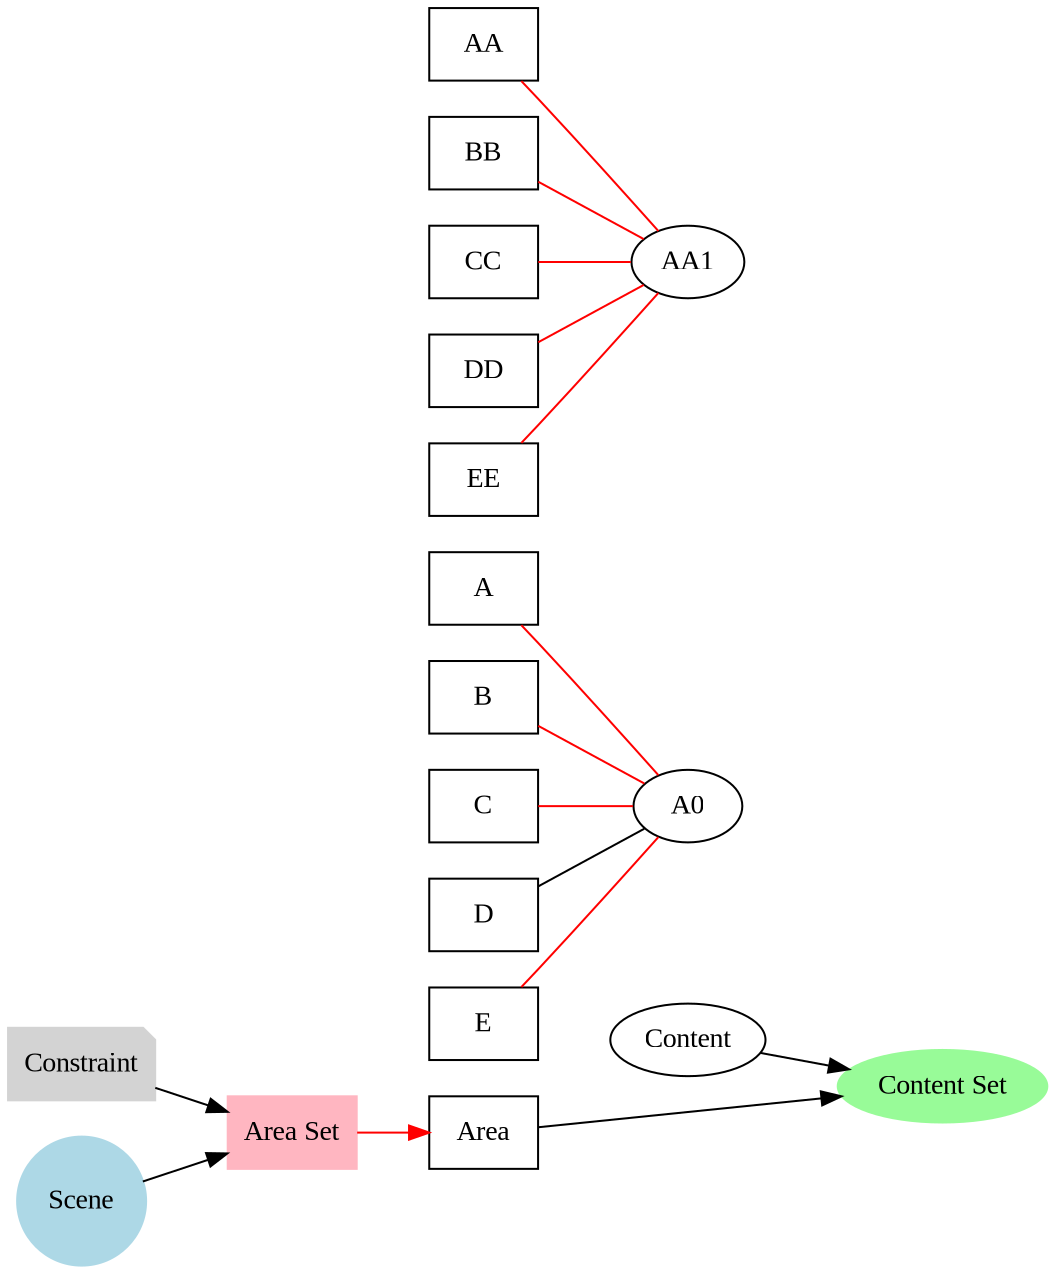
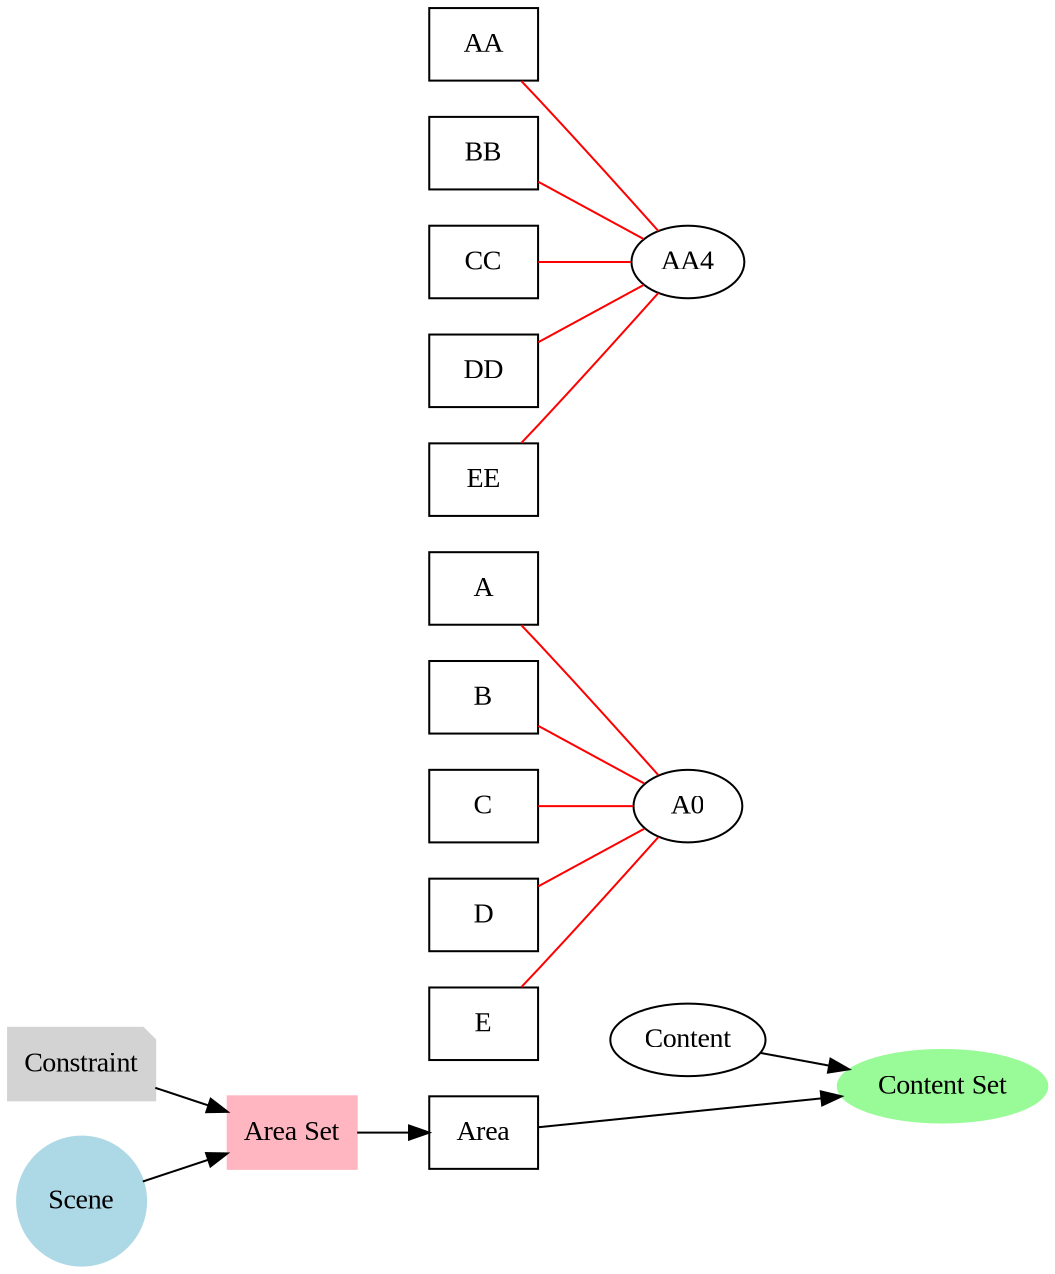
(688, 262) -> (688, 262)
(591, 858) -> (591, 858)
(383, 1133) -> (383, 1133)
